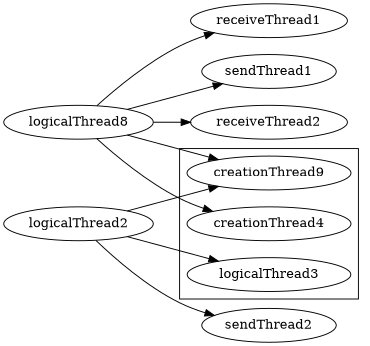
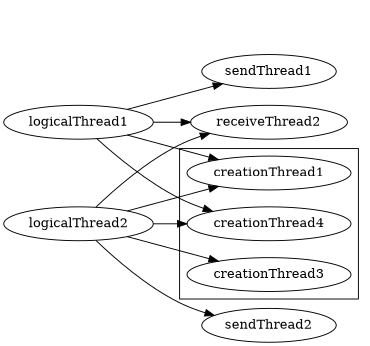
(269, 21) -> none
(79, 122) -> (79, 122)
none -> (145, 166)
(269, 173) -> (269, 173)
none -> (165, 224)
(269, 275) -> (269, 275)
